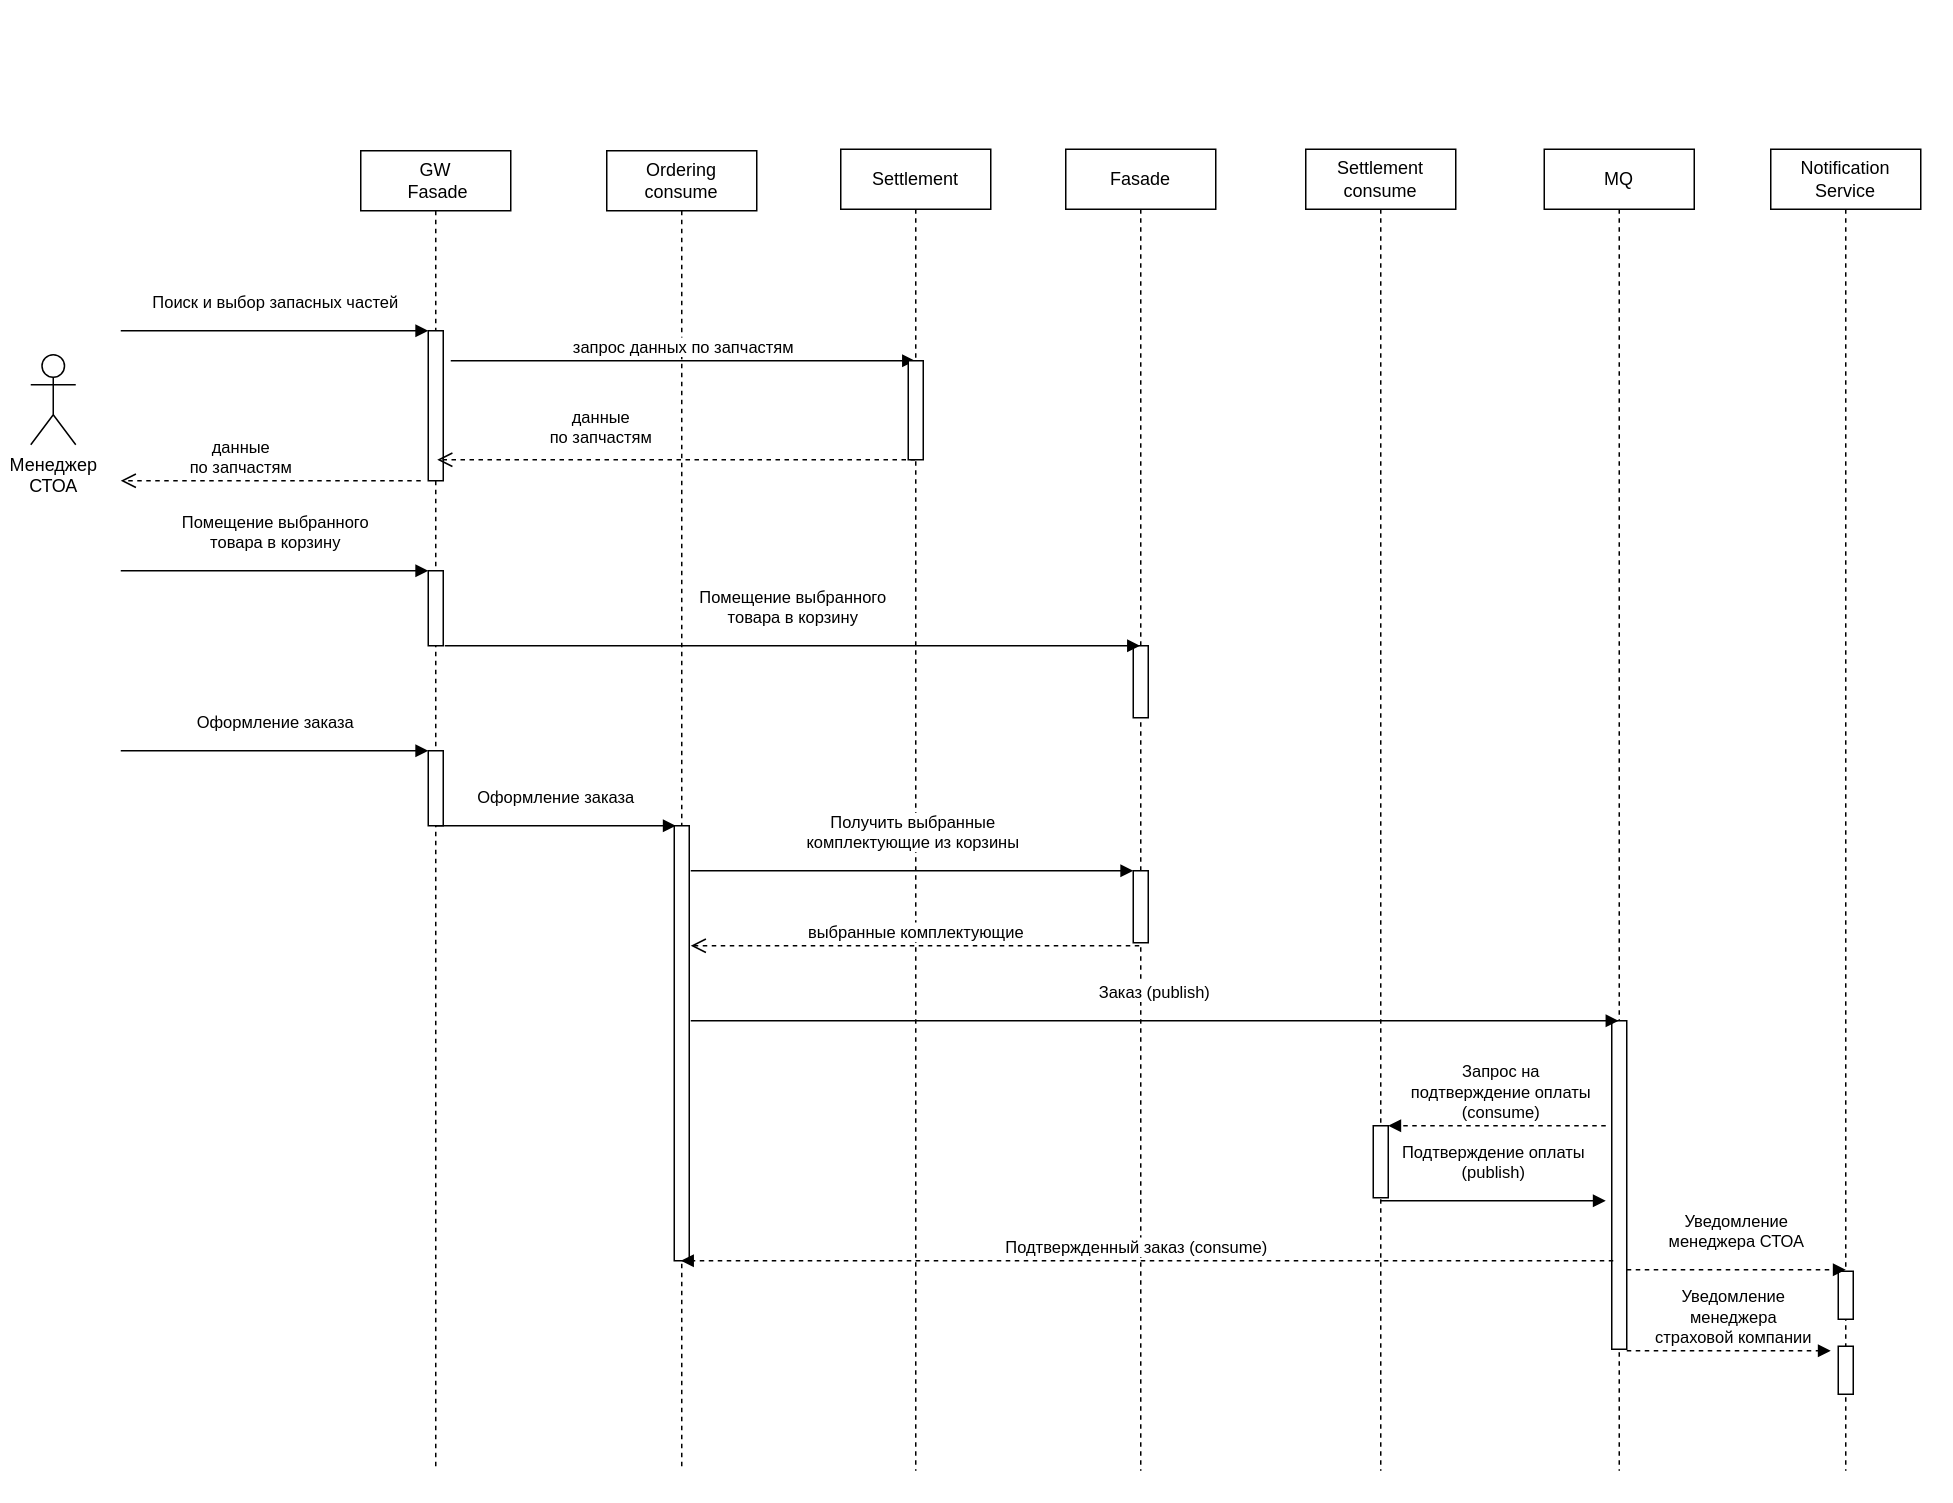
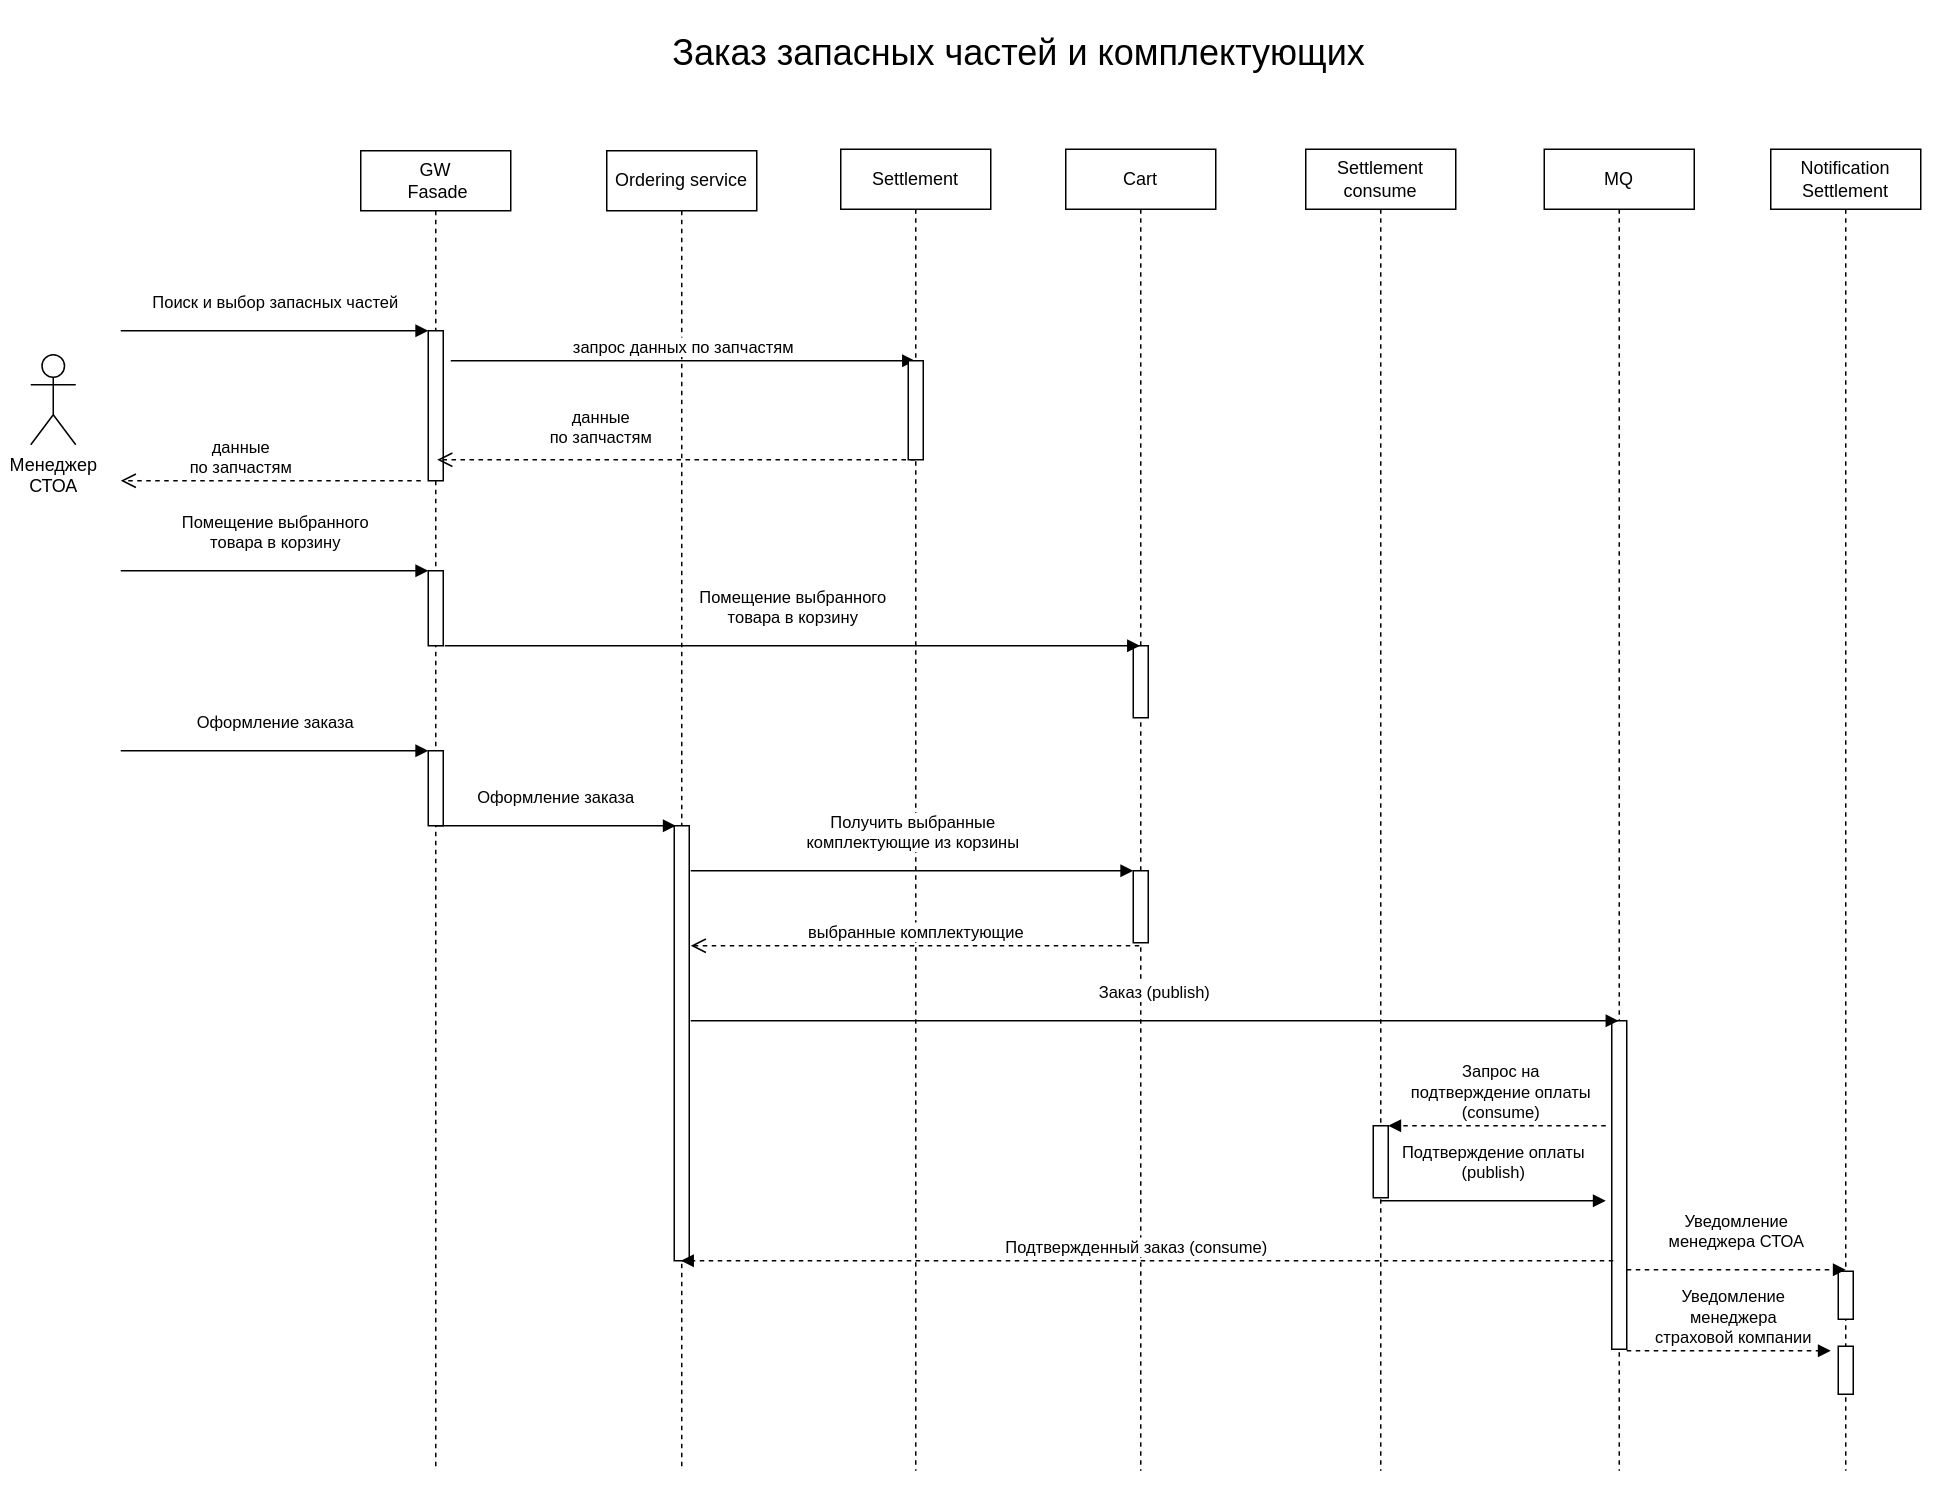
none -> (1019, 53)
(1141, 179) -> (1141, 179)
(1846, 179) -> (1846, 179)
(682, 181) -> (682, 181)
